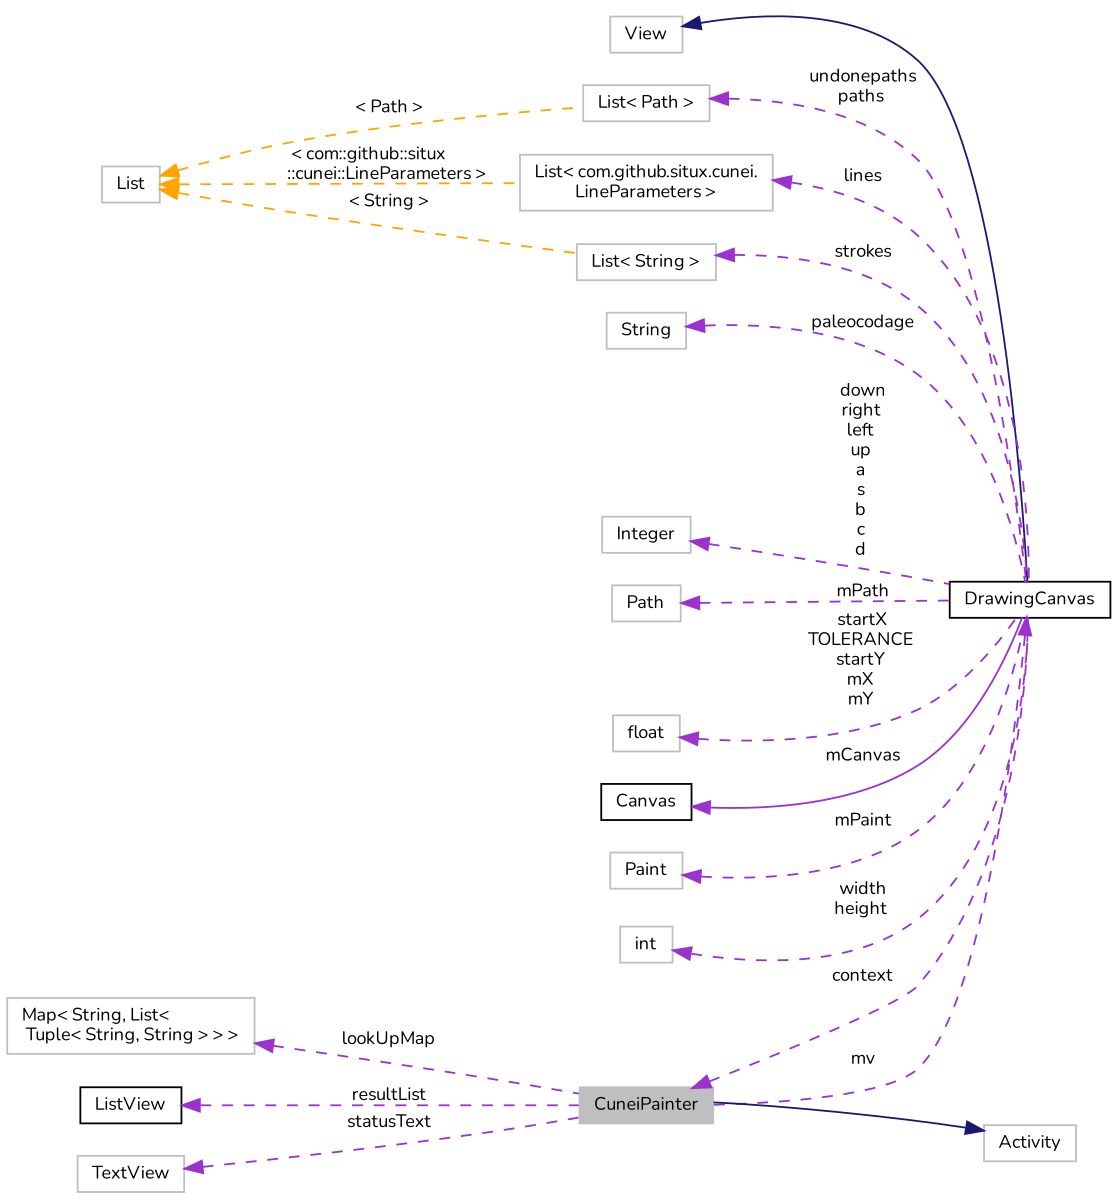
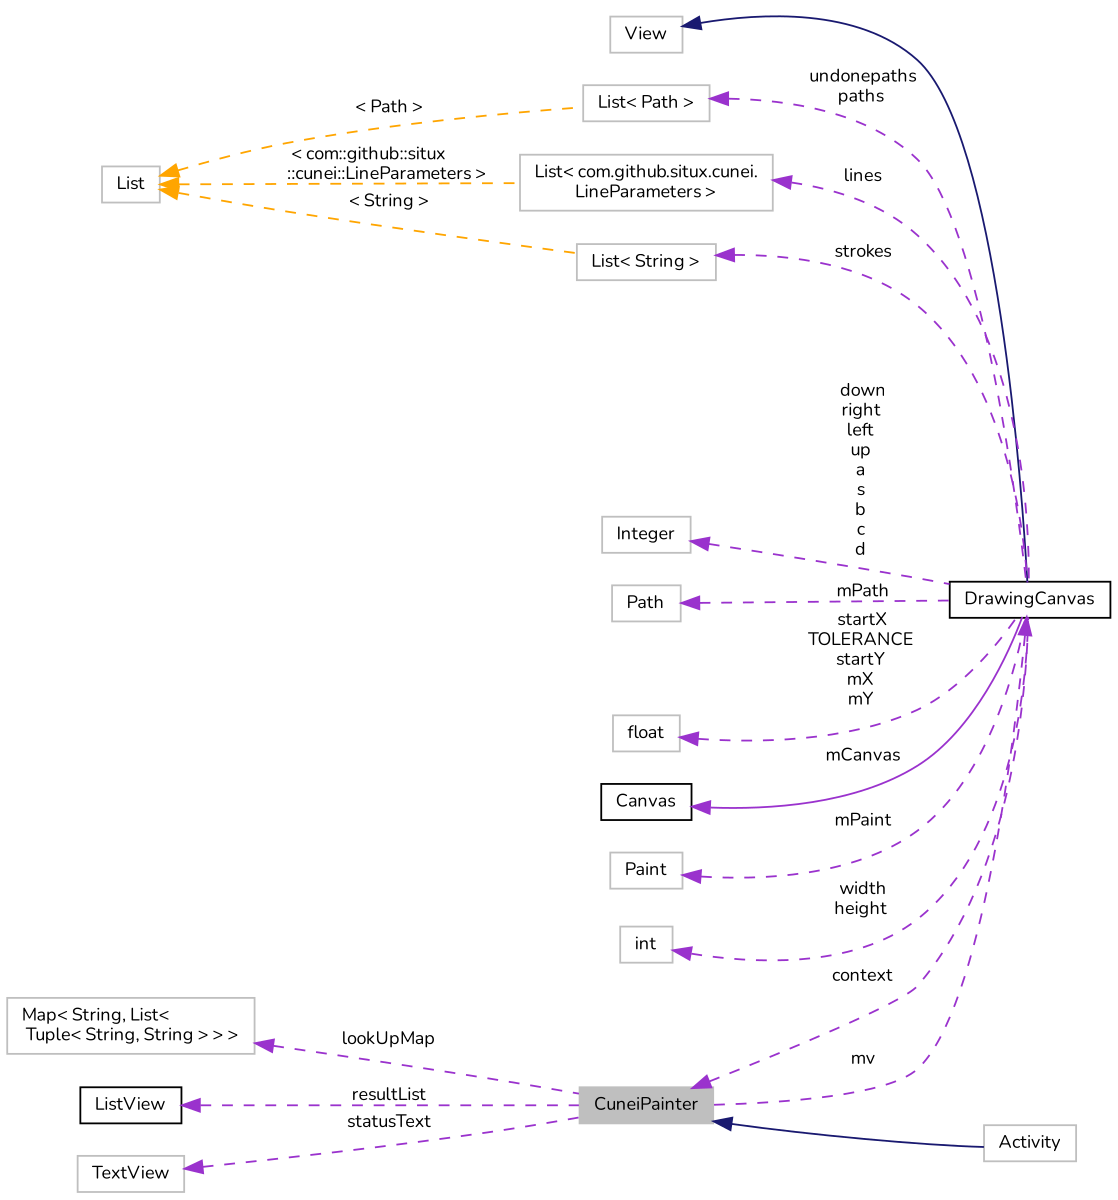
(646, 331) -> none
(840, 1112) -> (857, 1138)
